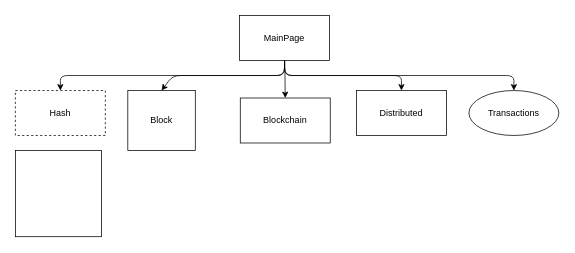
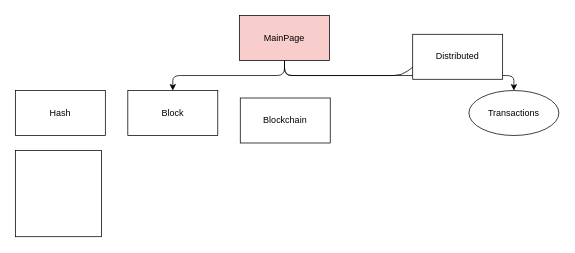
(285, 38) -> (285, 38)
(112, 75) -> none
(285, 91) -> none
(60, 113) -> (60, 113)
(402, 113) -> (458, 57)
(162, 120) -> (173, 113)
